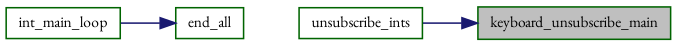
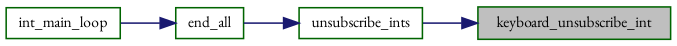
none -> (264, 23)
(574, 23) -> (574, 23)
